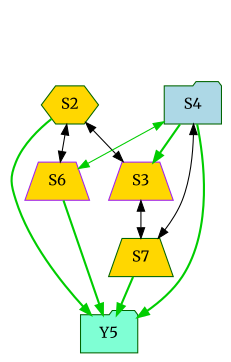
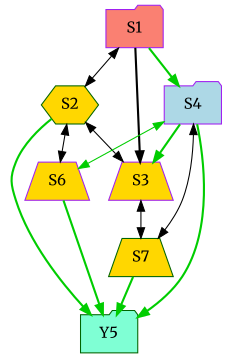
none -> (135, 29)
(193, 105) -> (193, 105)
